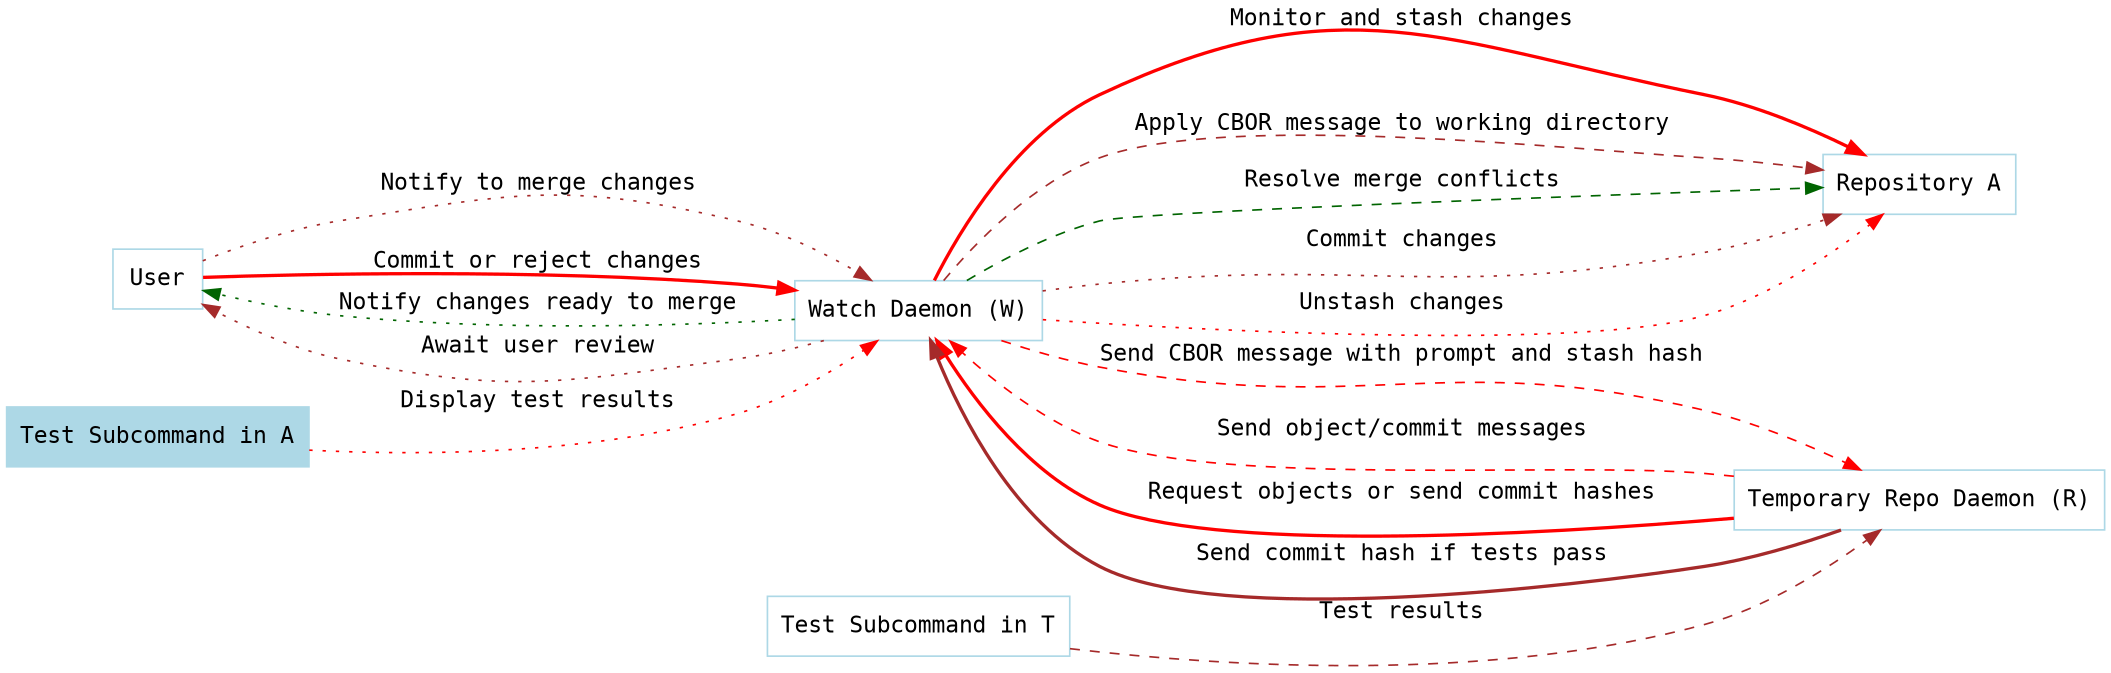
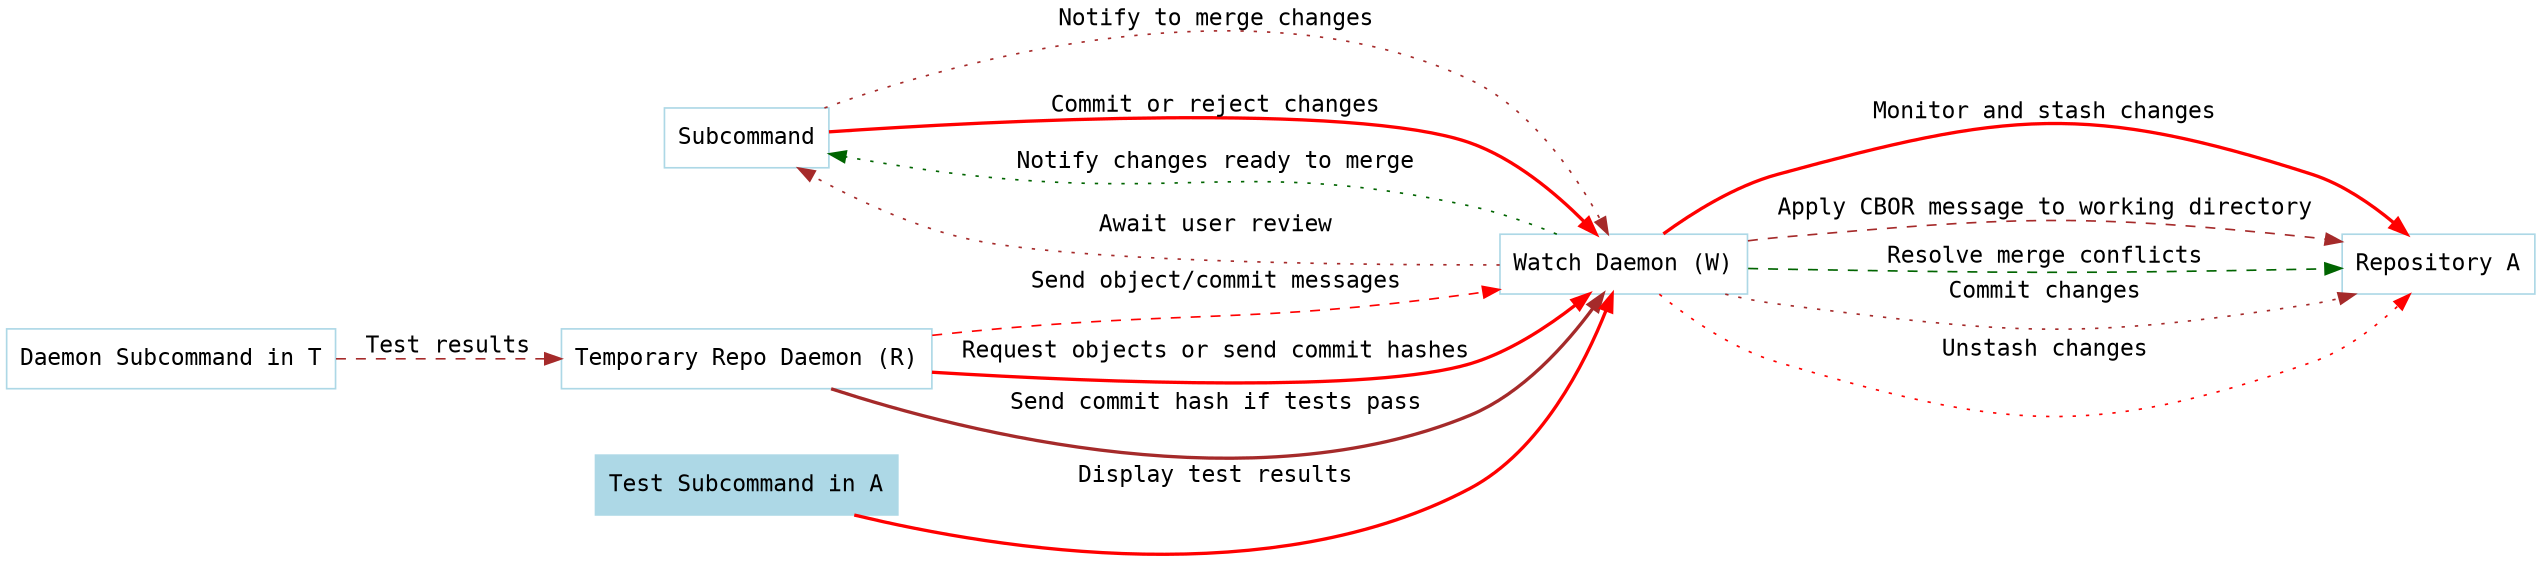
(158, 279) -> (747, 138)
(1427, 383) -> none
(595, 442) -> (1279, 546)
(919, 626) -> (171, 359)
